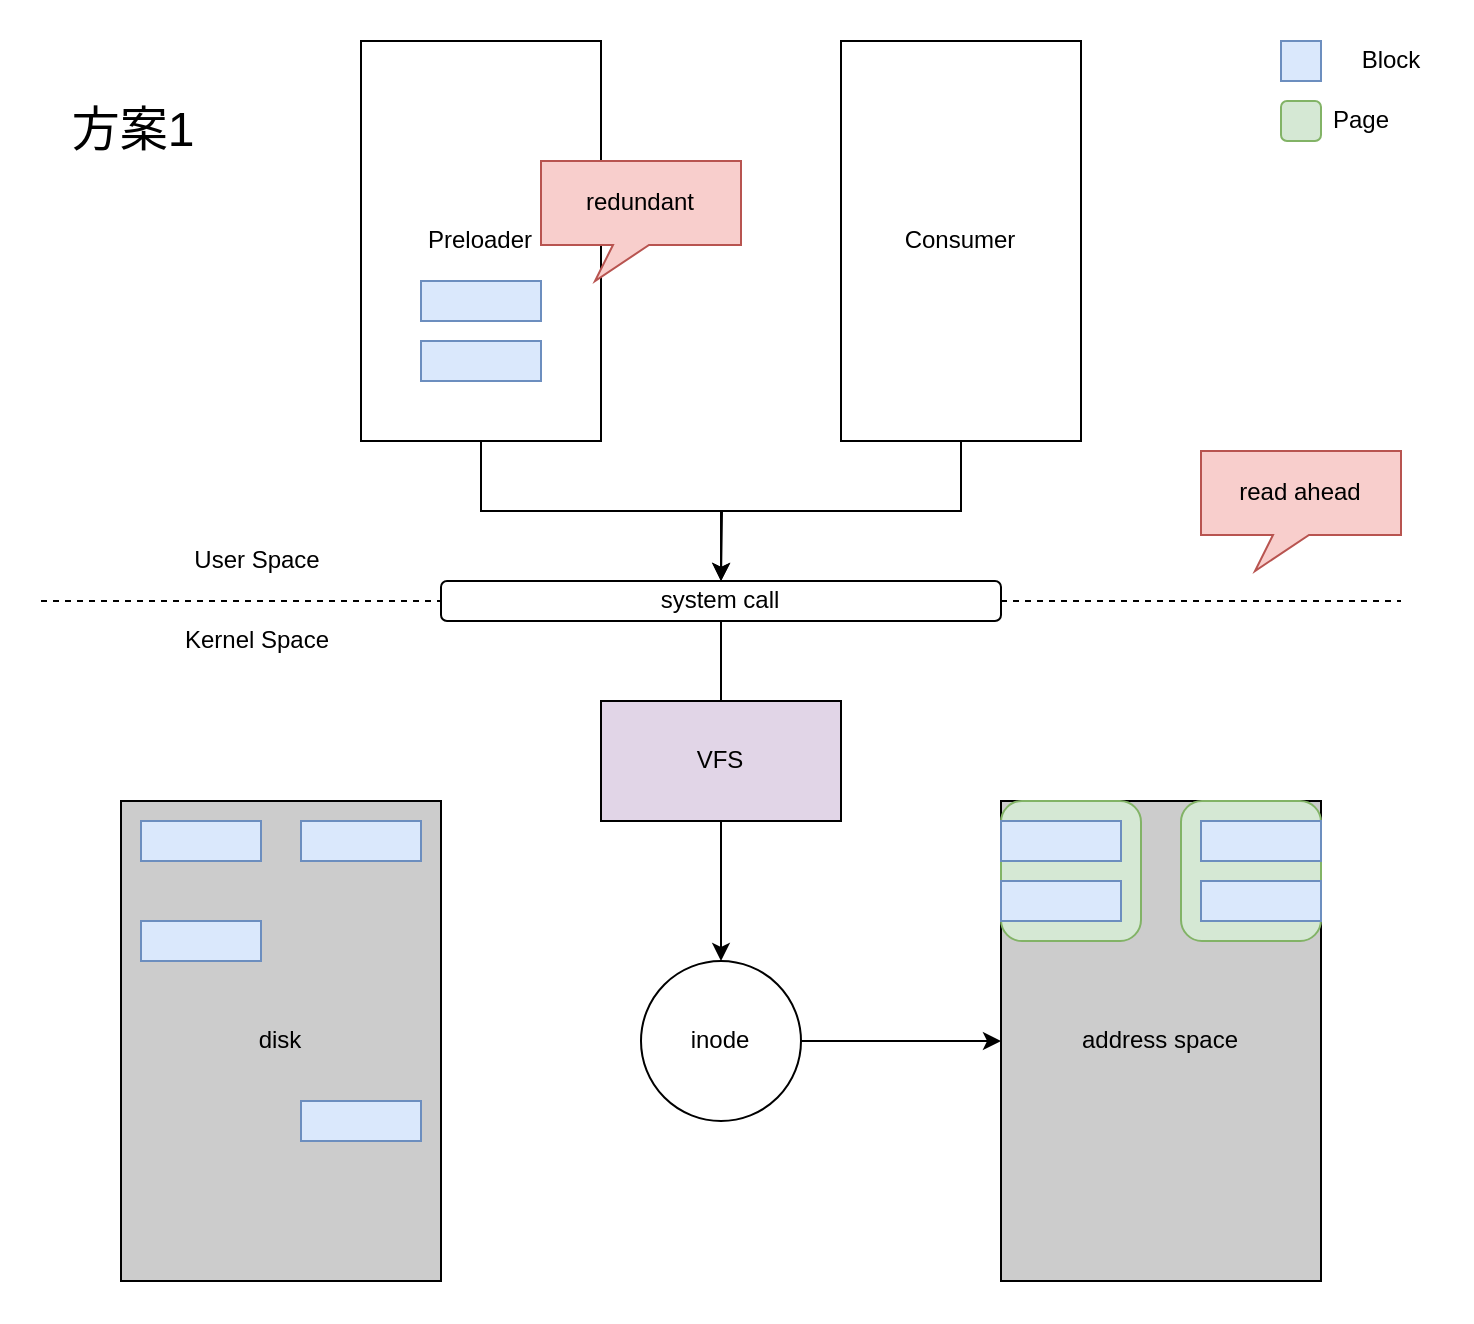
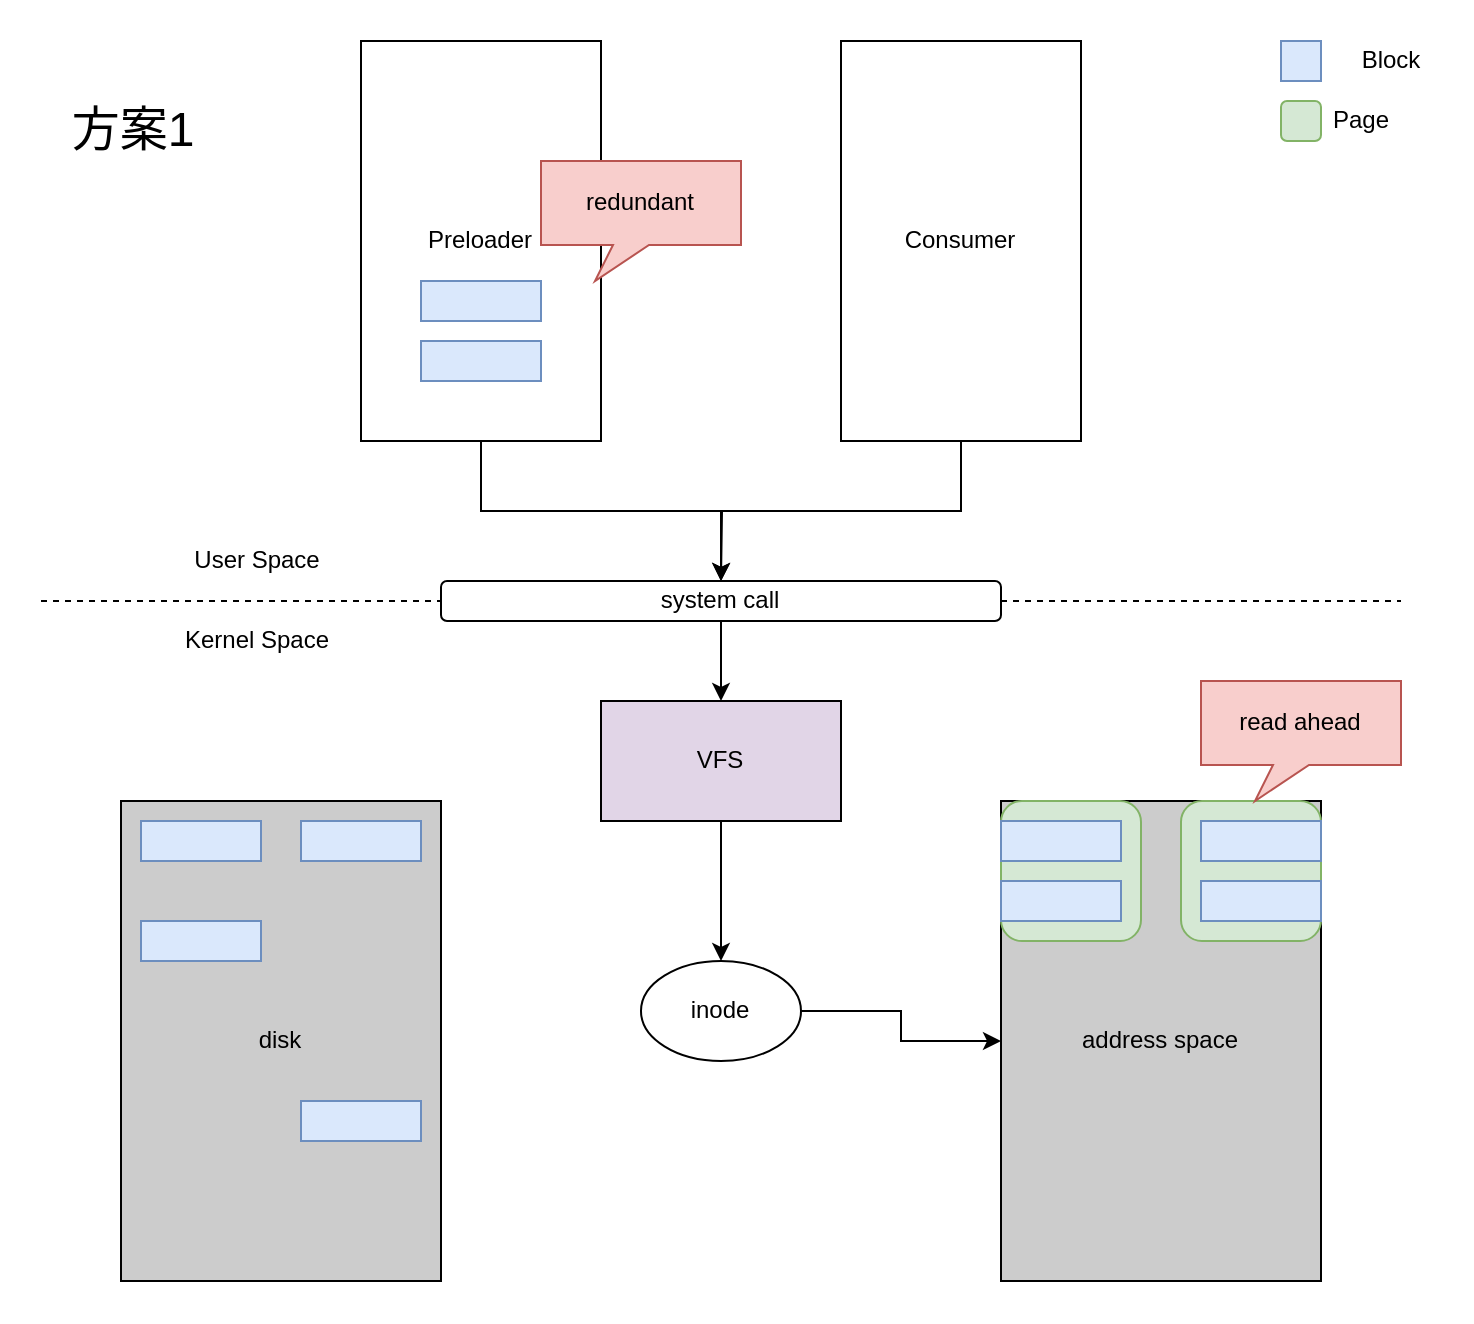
(1301, 511) -> (1301, 741)
(721, 691) -> (721, 686)
(721, 1041) -> (721, 1011)
